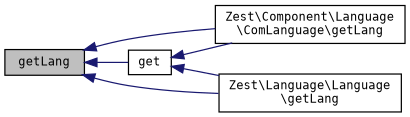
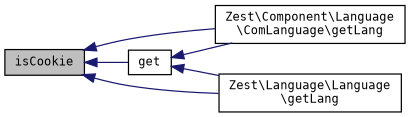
(45, 62) -> (45, 62)
